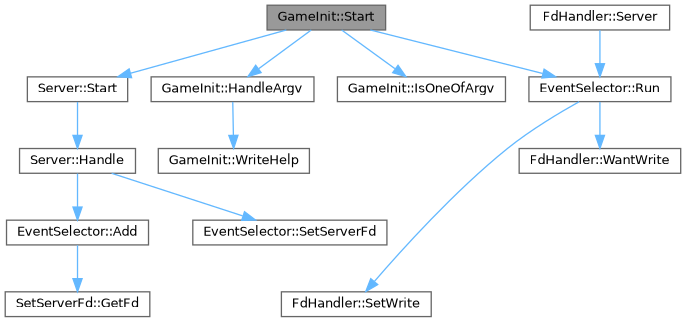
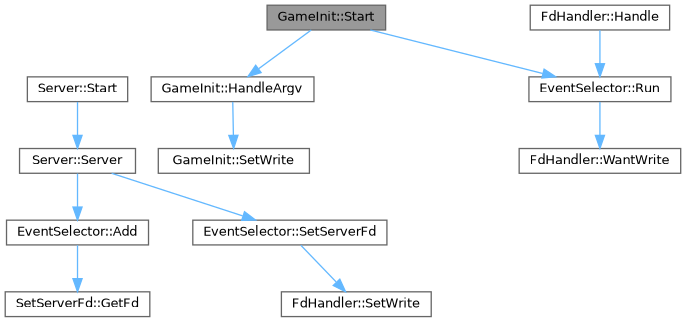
(600, 18) -> (600, 18)
(208, 52) -> none
(421, 89) -> none
(78, 161) -> (78, 161)
(234, 161) -> (234, 161)
(469, 182) -> (319, 264)
